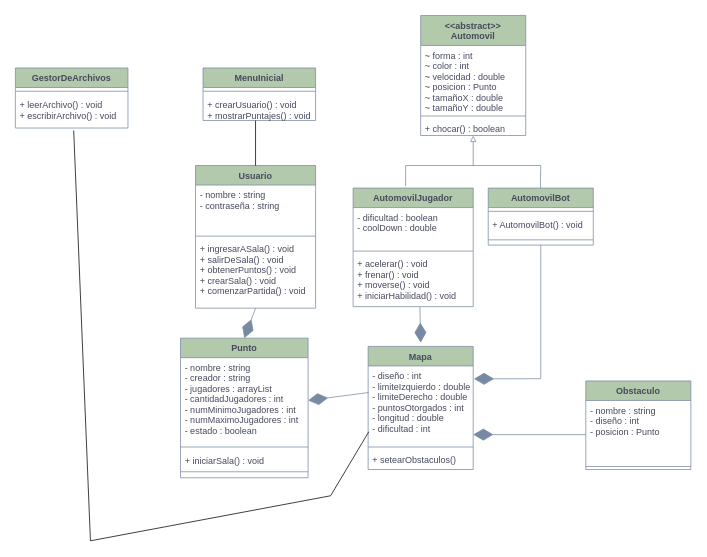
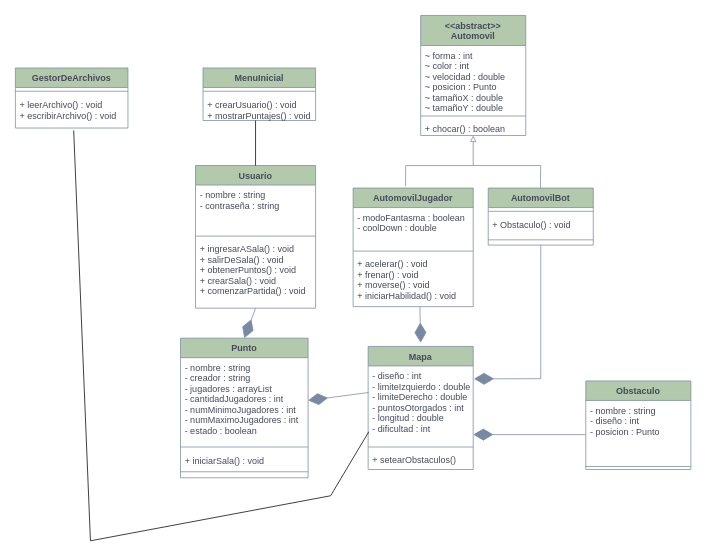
(403, 218) -> (412, 218)
(542, 225) -> (535, 225)
